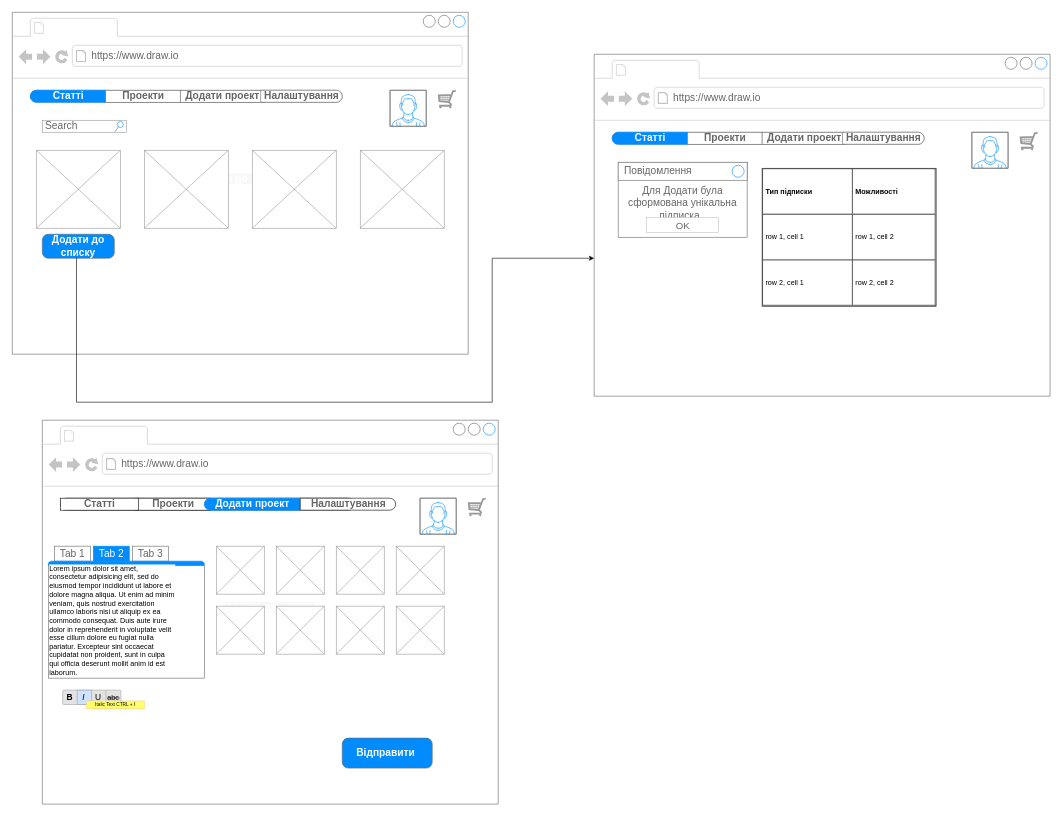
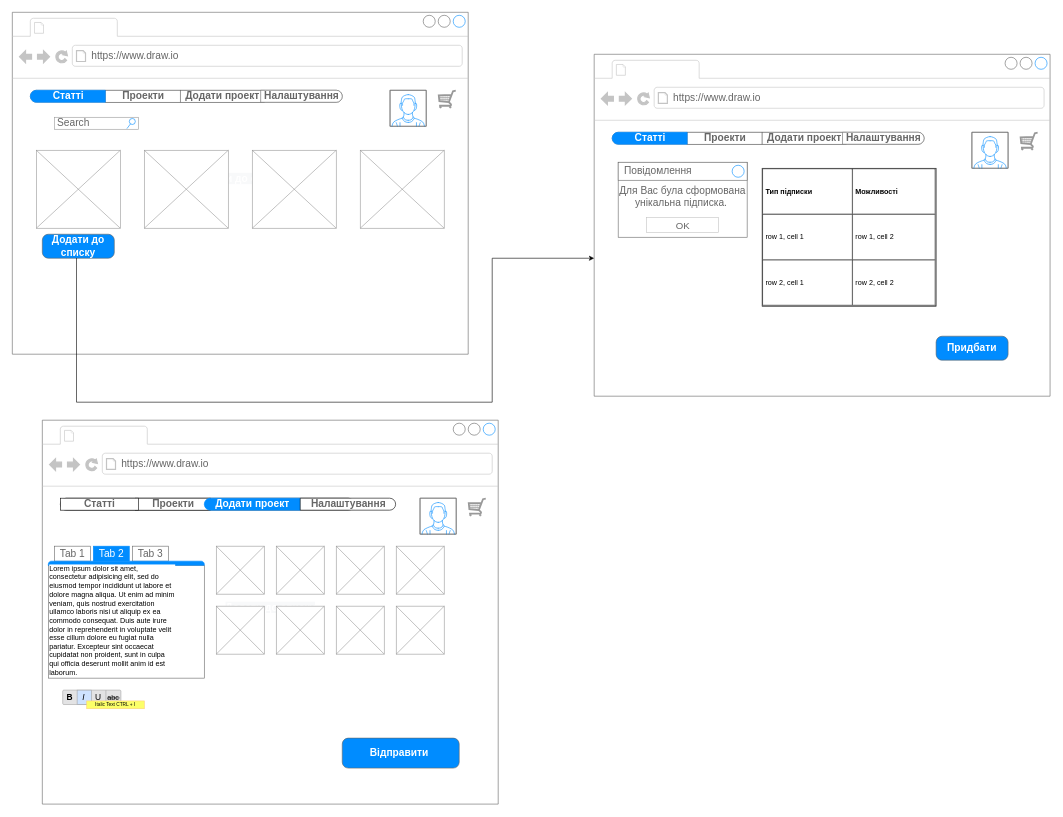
(84, 126) -> (96, 123)
(683, 198) -> (683, 198)
none -> (972, 348)
(387, 753) -> (401, 753)
